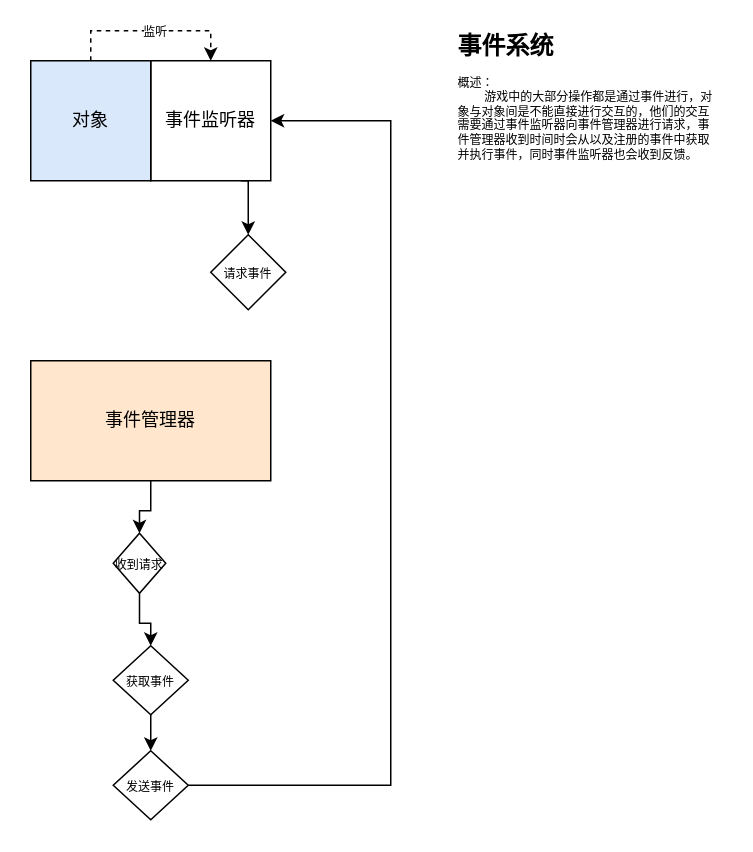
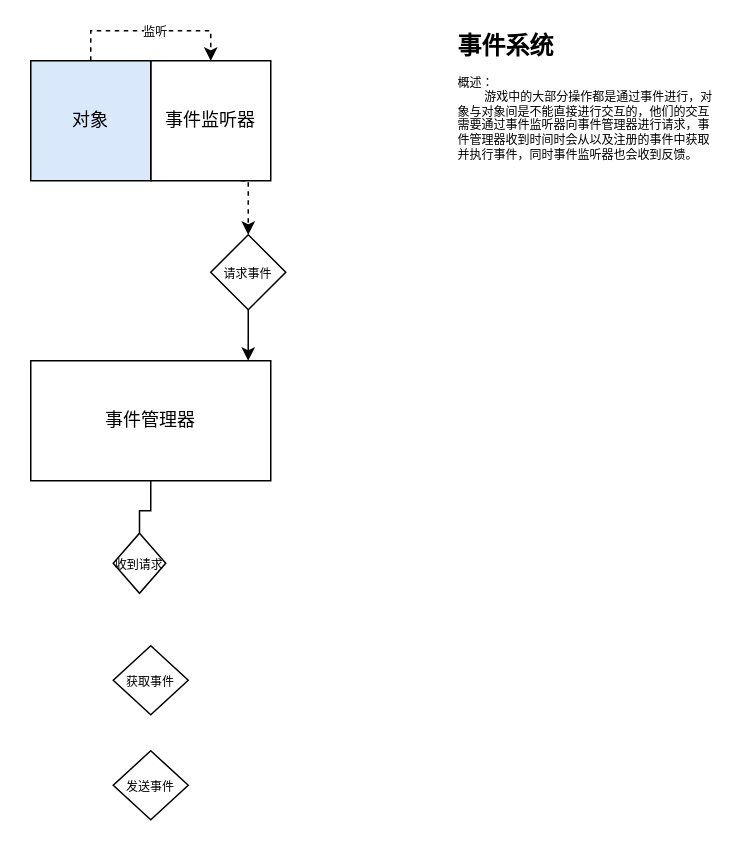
(248, 205) -> (248, 205)
none -> (248, 339)
(151, 421) -> (151, 421)
(391, 499) -> none
(140, 522) -> (140, 525)
(140, 619) -> none
(151, 738) -> none
